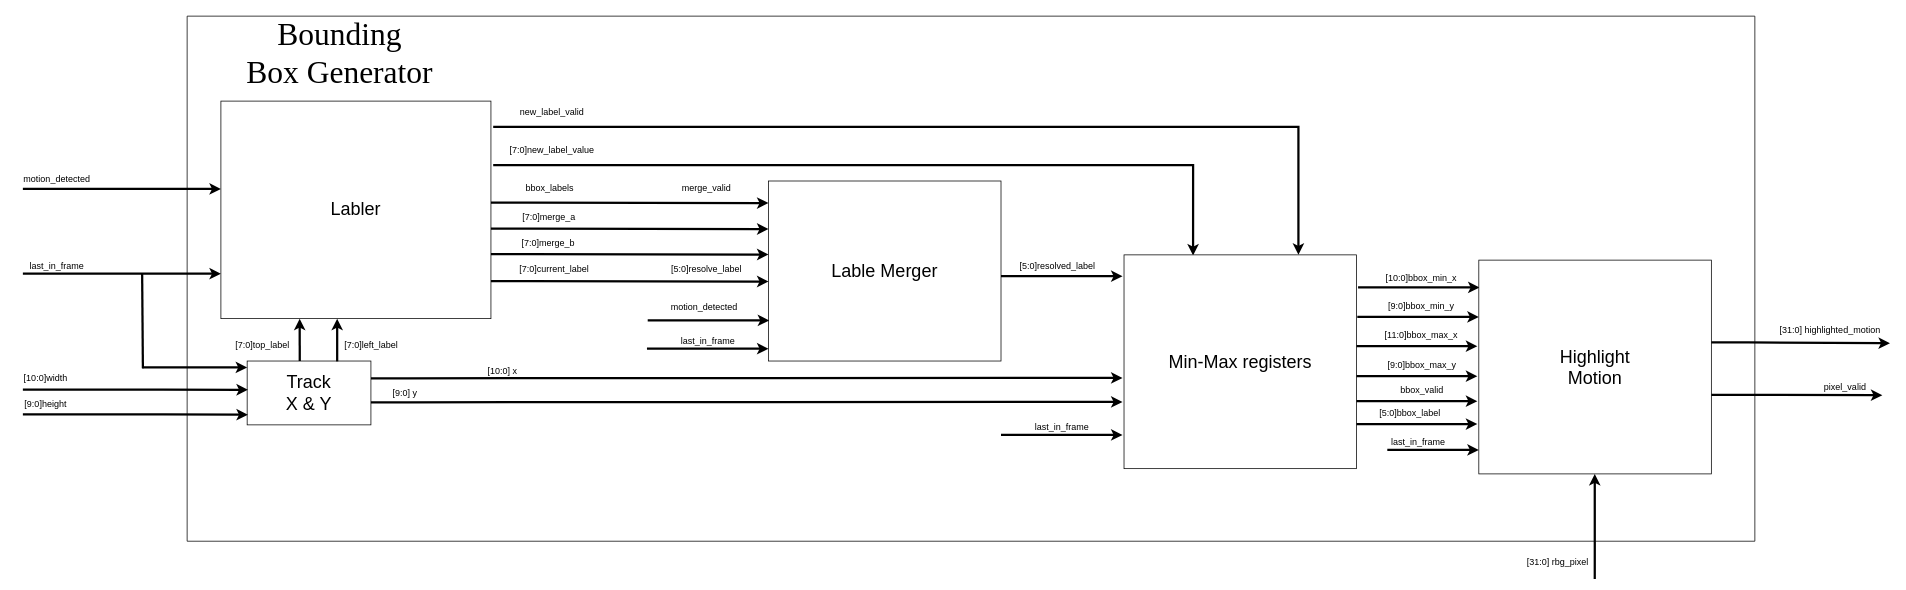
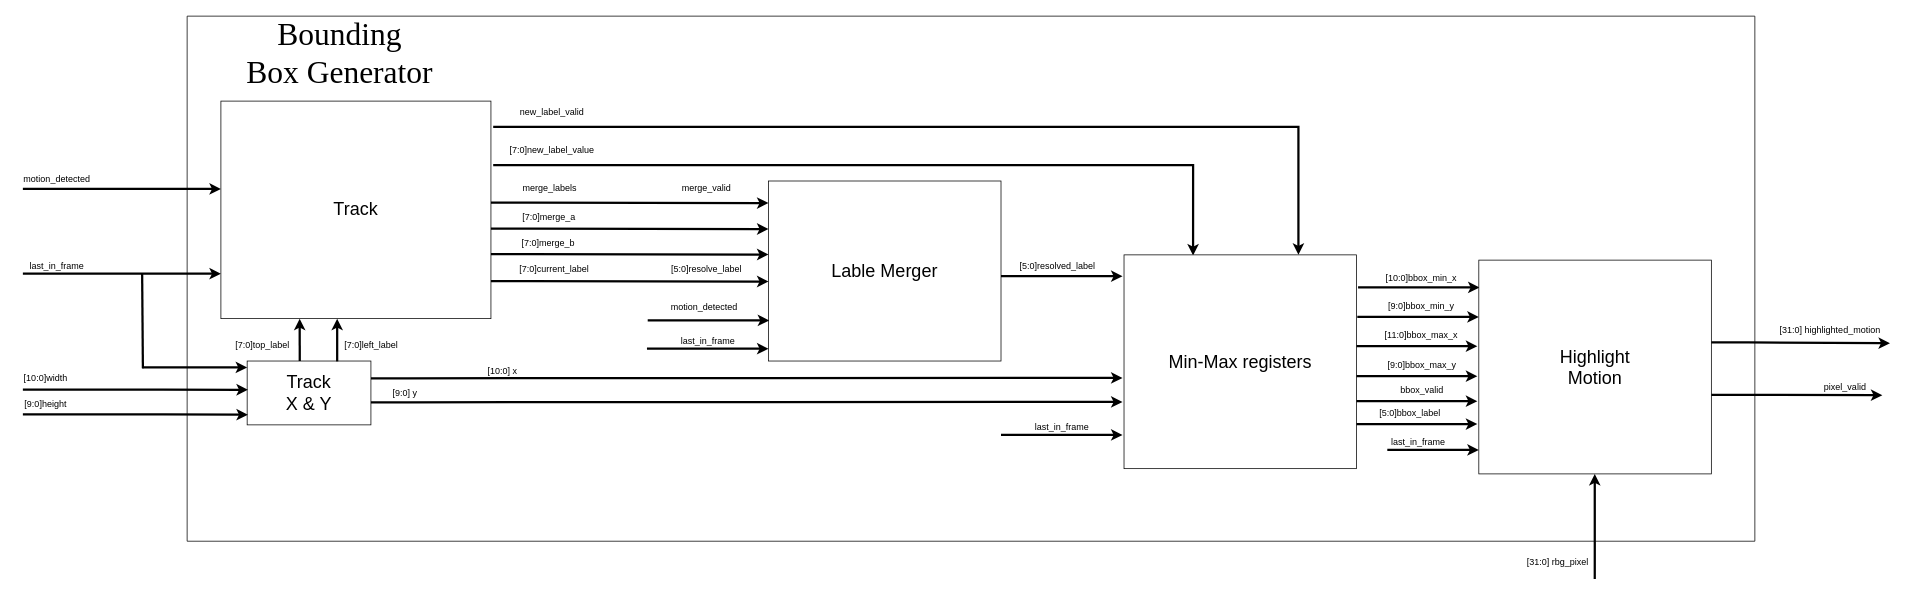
(550, 188) -> (550, 188)
(356, 210) -> (356, 210)
